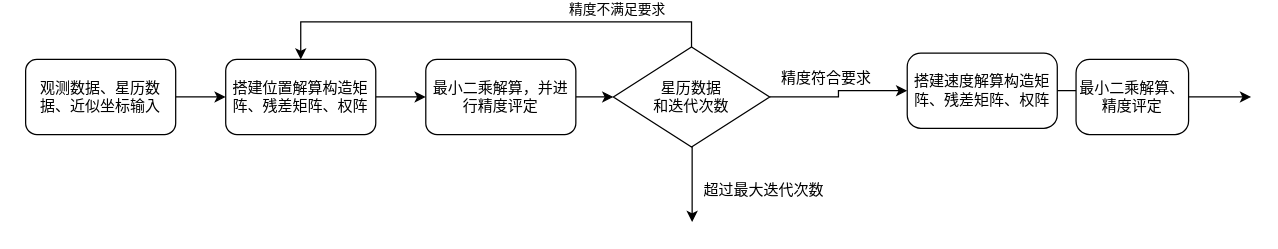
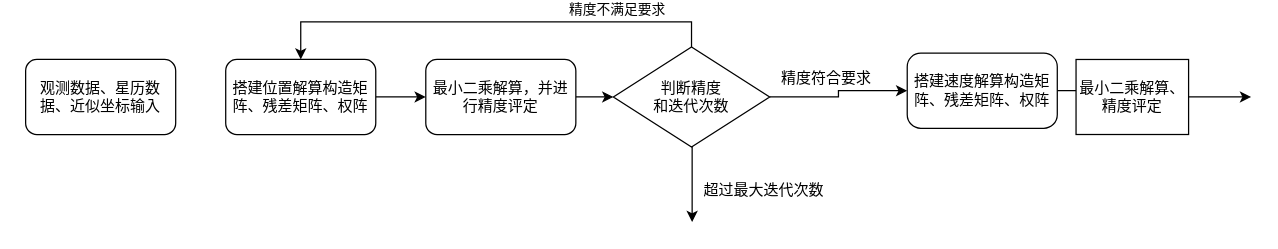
(197, 97) -> none
(691, 97) -> (691, 97)
(1132, 97) -> (1132, 97)
